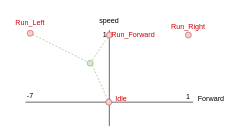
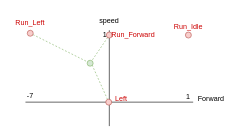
(189, 27) -> (189, 27)
(122, 99) -> (122, 99)
